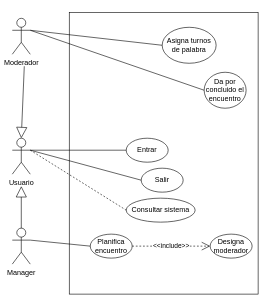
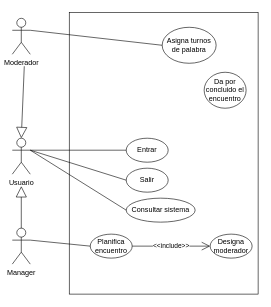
(119, 61) -> none
(162, 180) -> (147, 180)
(80, 182) -> (80, 182)
(143, 246) -> (143, 246)
